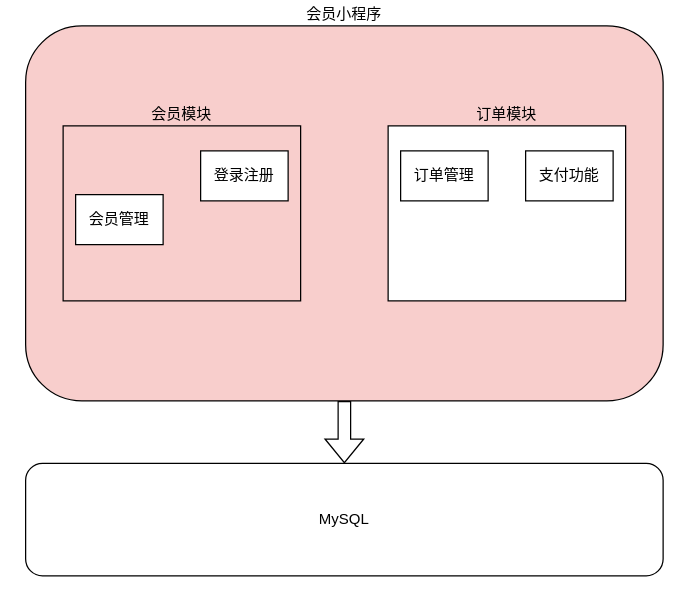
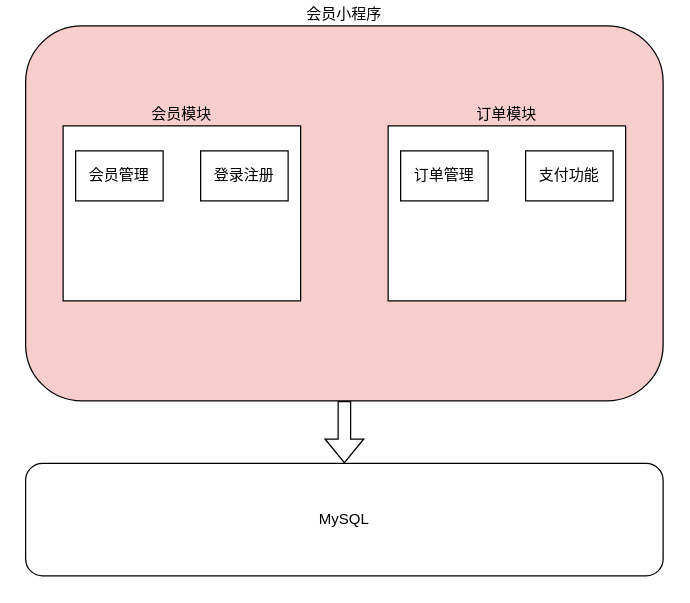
(182, 213) -> (182, 213)
(119, 219) -> (119, 176)
